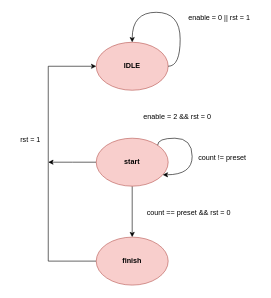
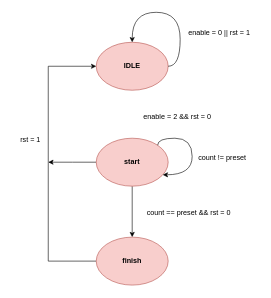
(219, 18) -> (219, 33)
